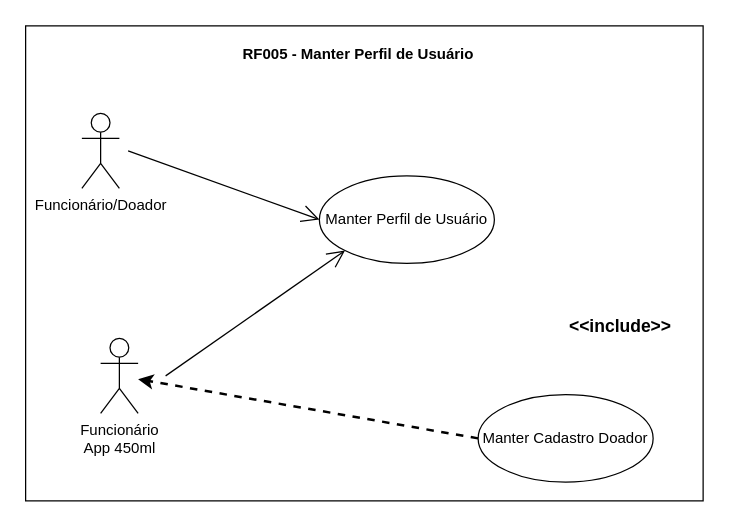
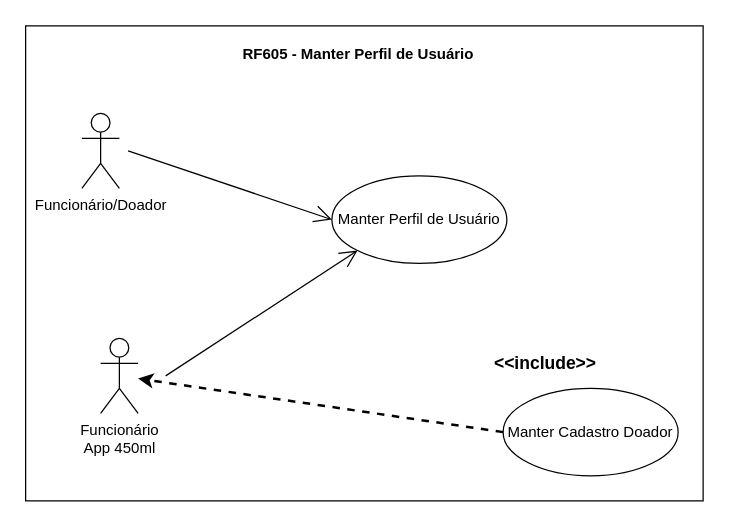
(362, 63) -> (362, 63)
(407, 219) -> (419, 219)
(621, 326) -> (546, 363)
(566, 438) -> (591, 432)
